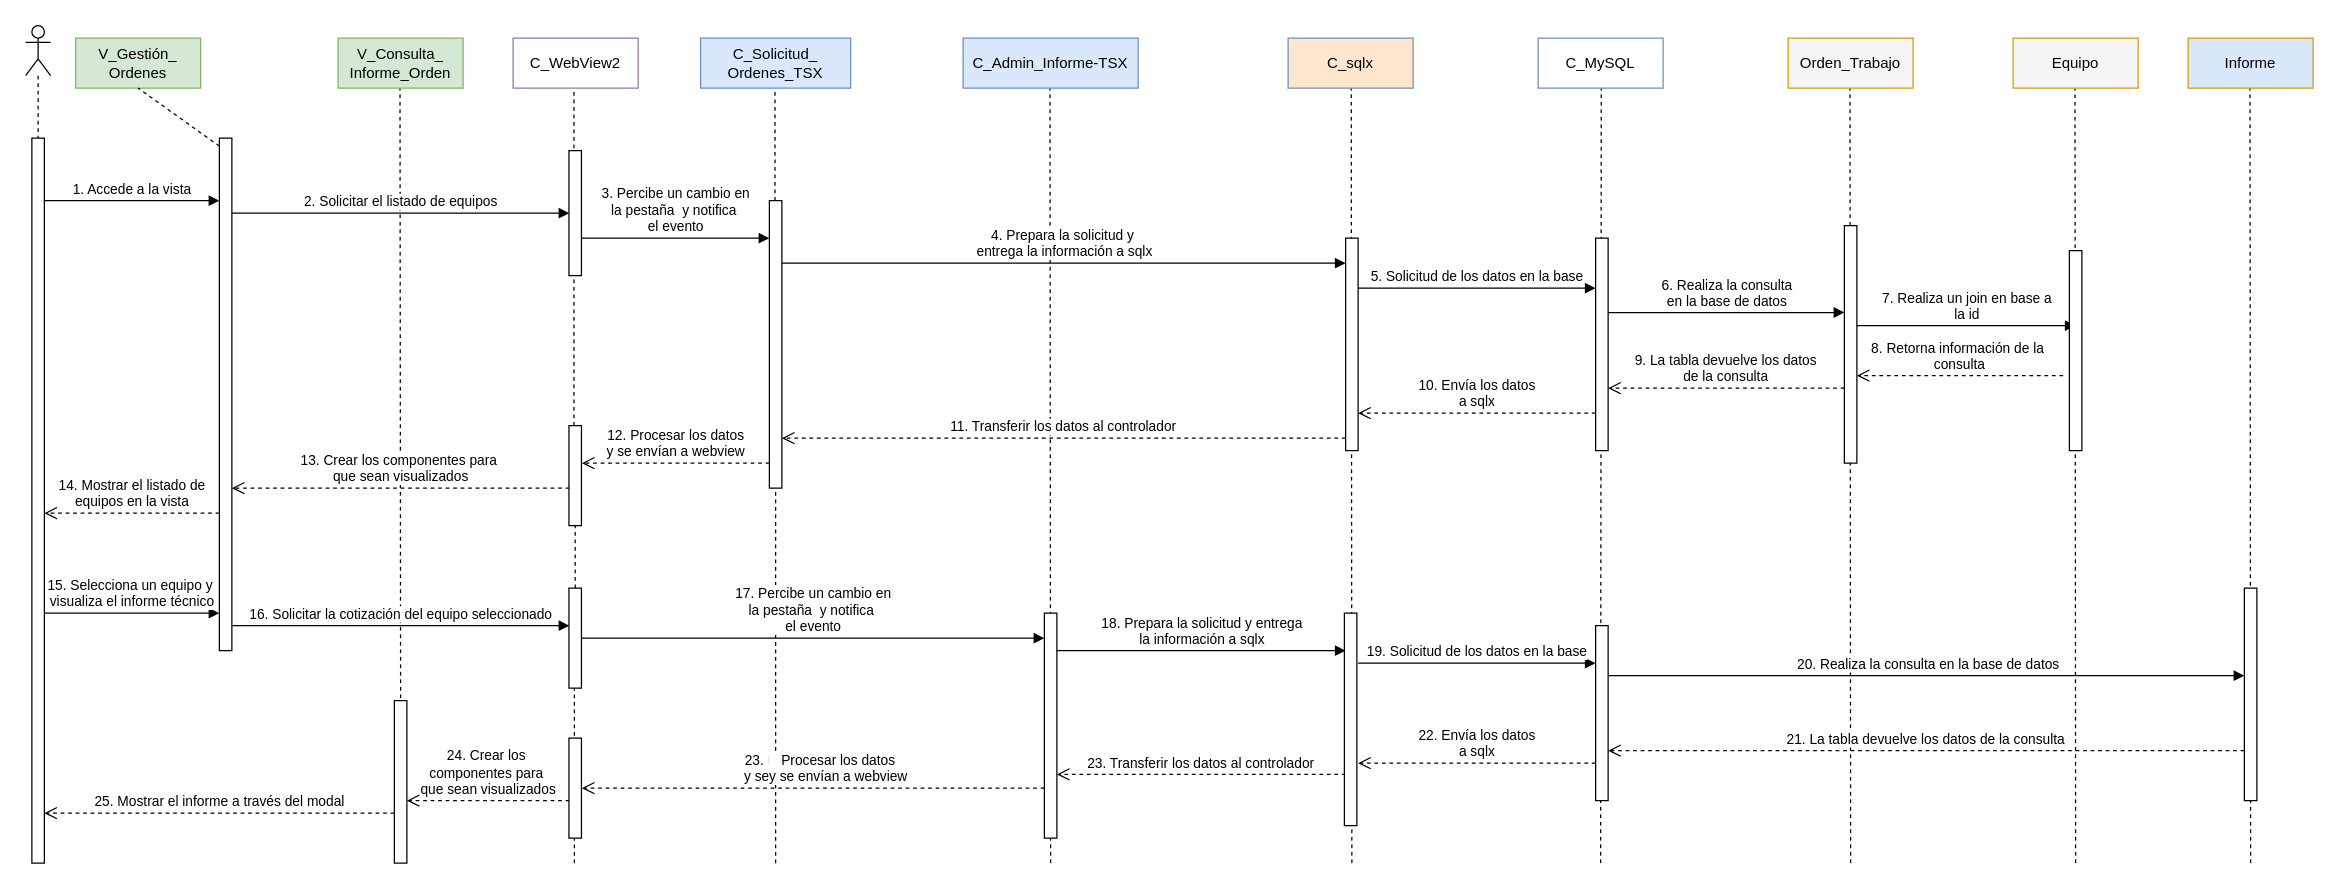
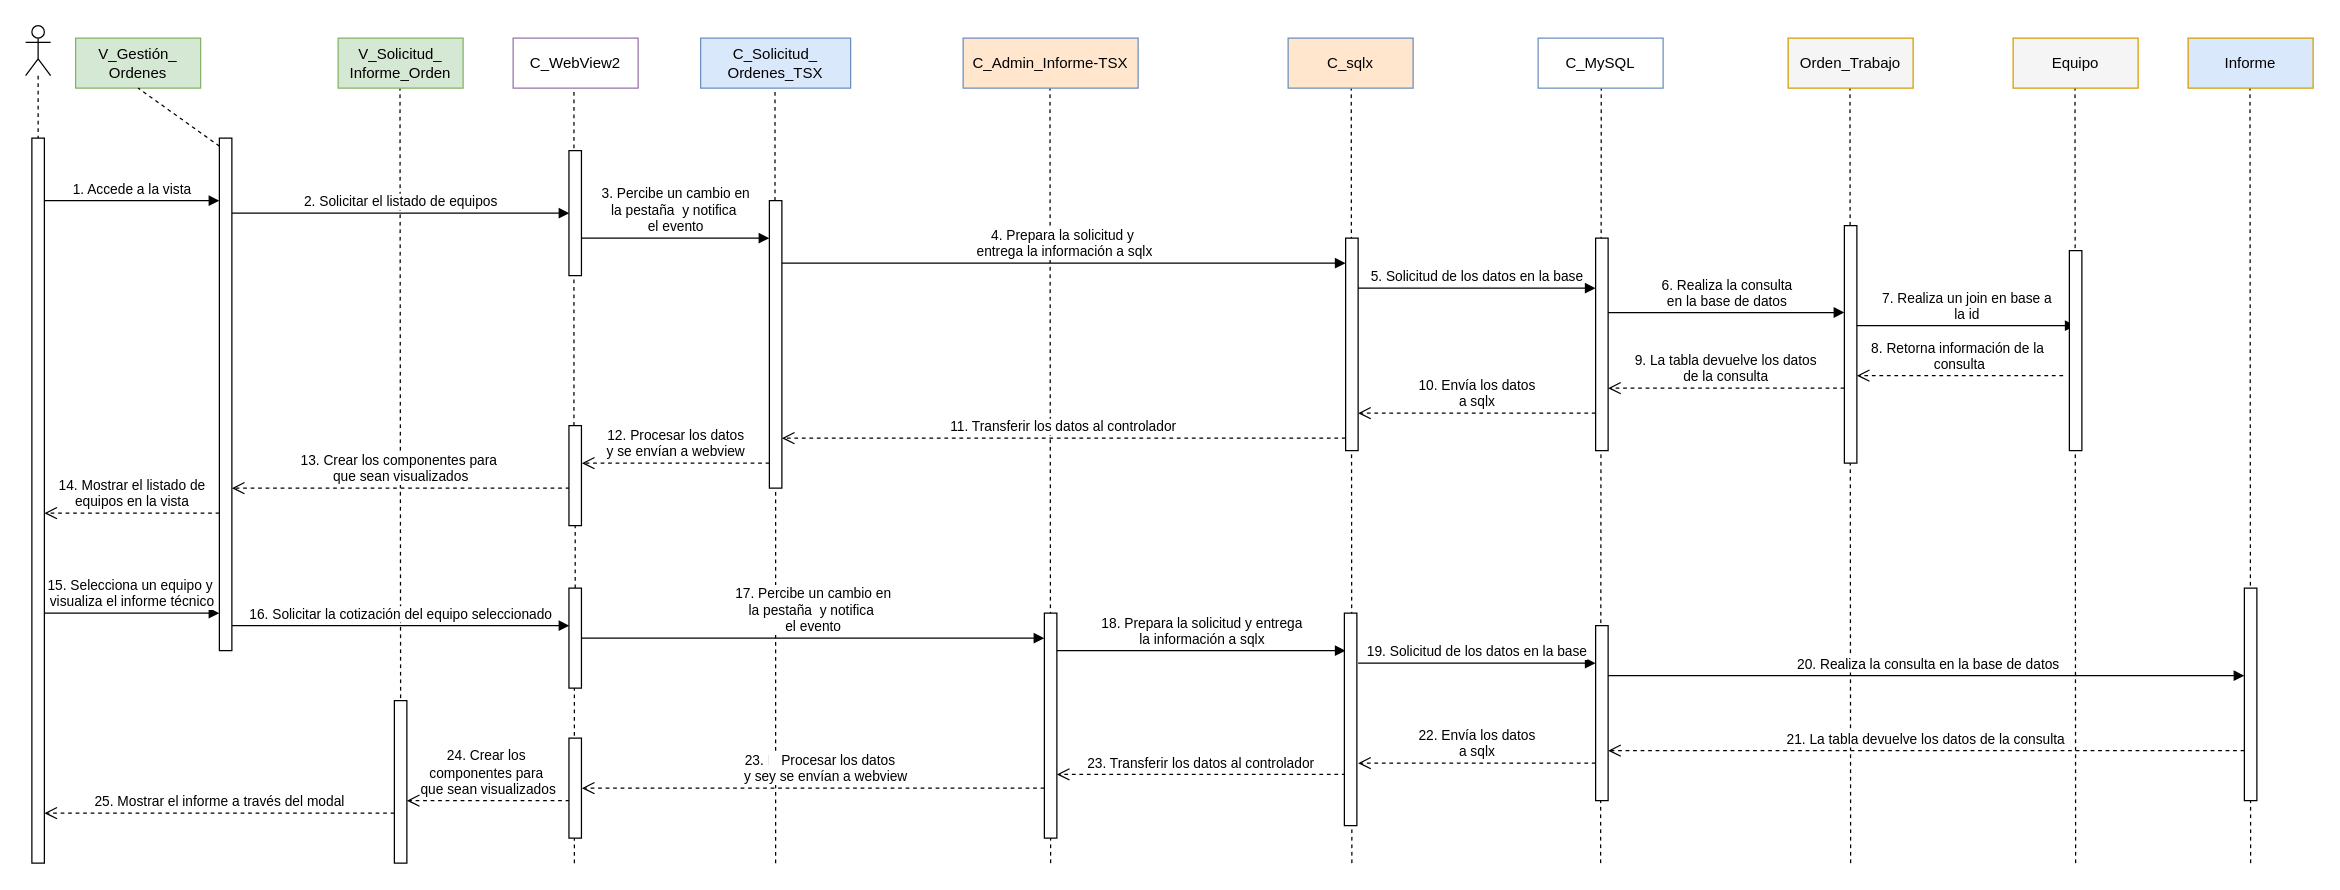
(401, 63) -> (401, 63)
(1051, 63) -> (1051, 63)
